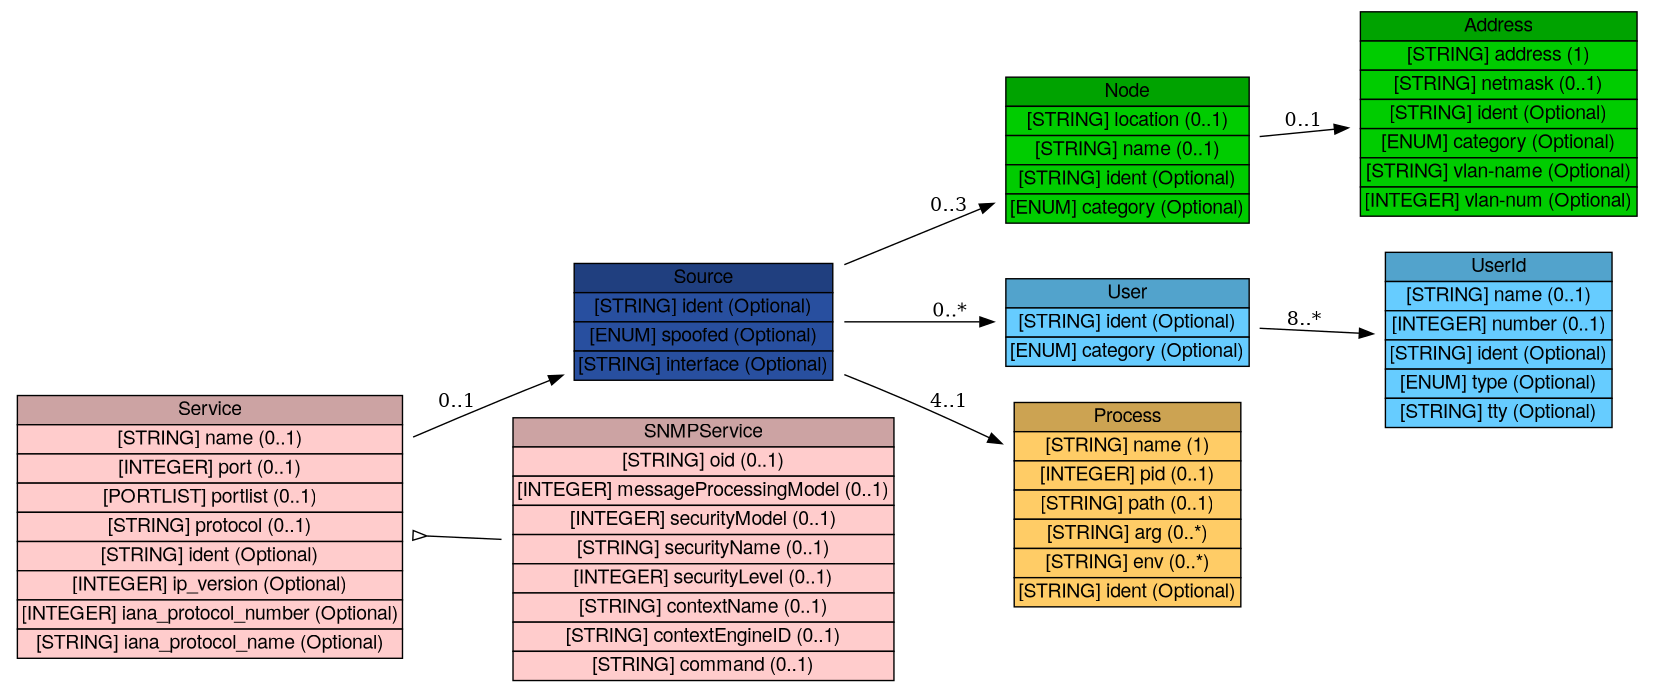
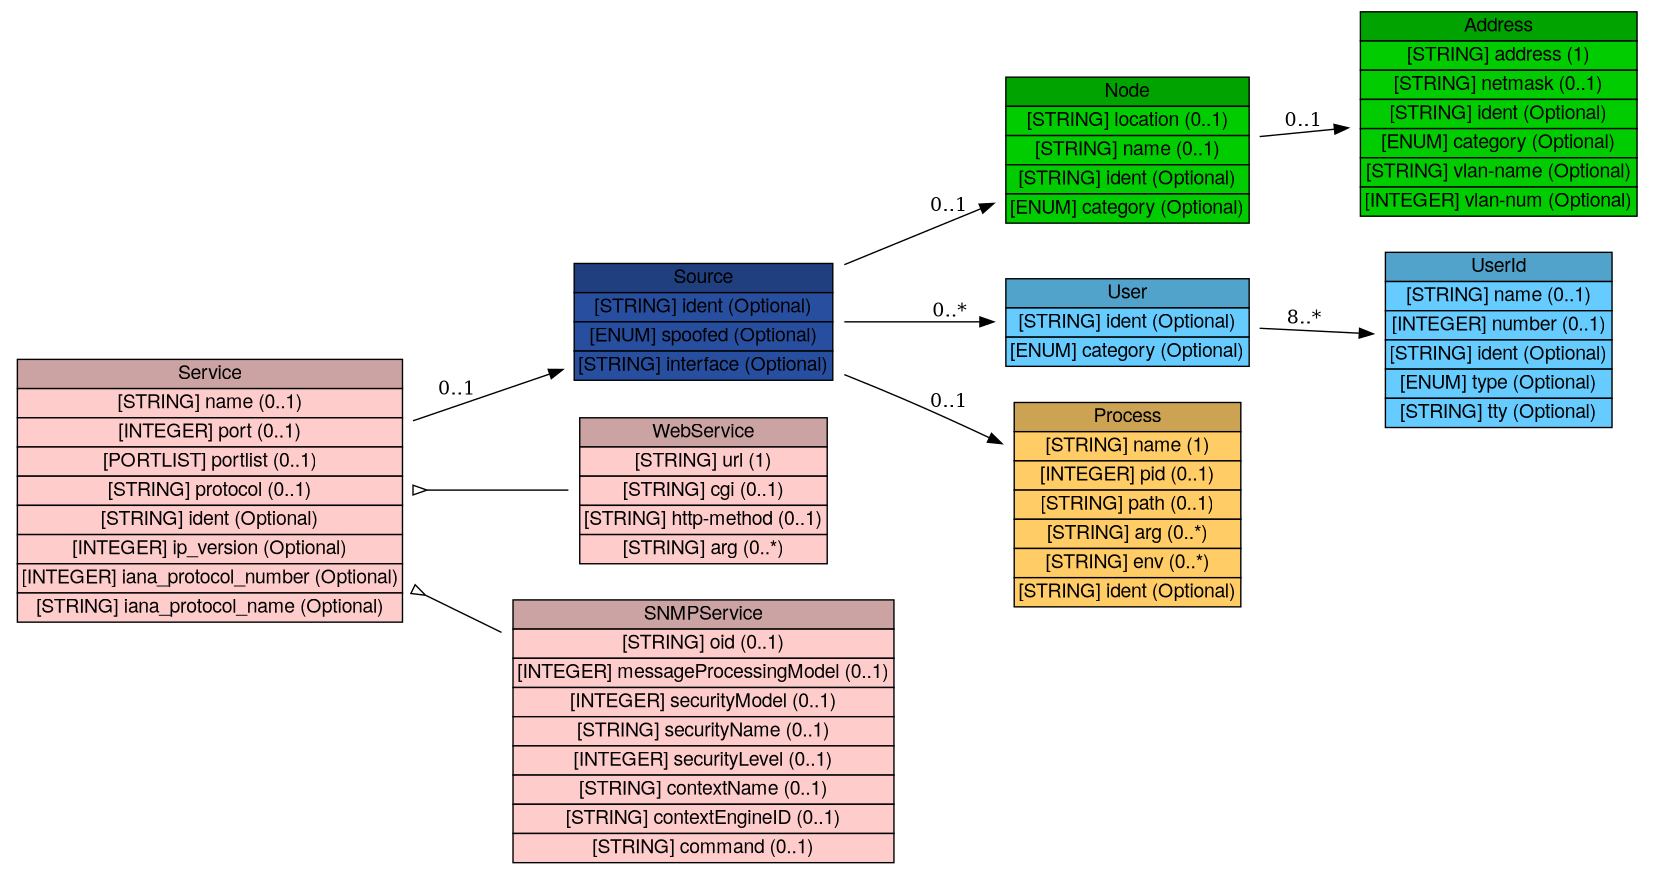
(950, 206) -> (950, 206)
(950, 402) -> (950, 402)
none -> (703, 490)
